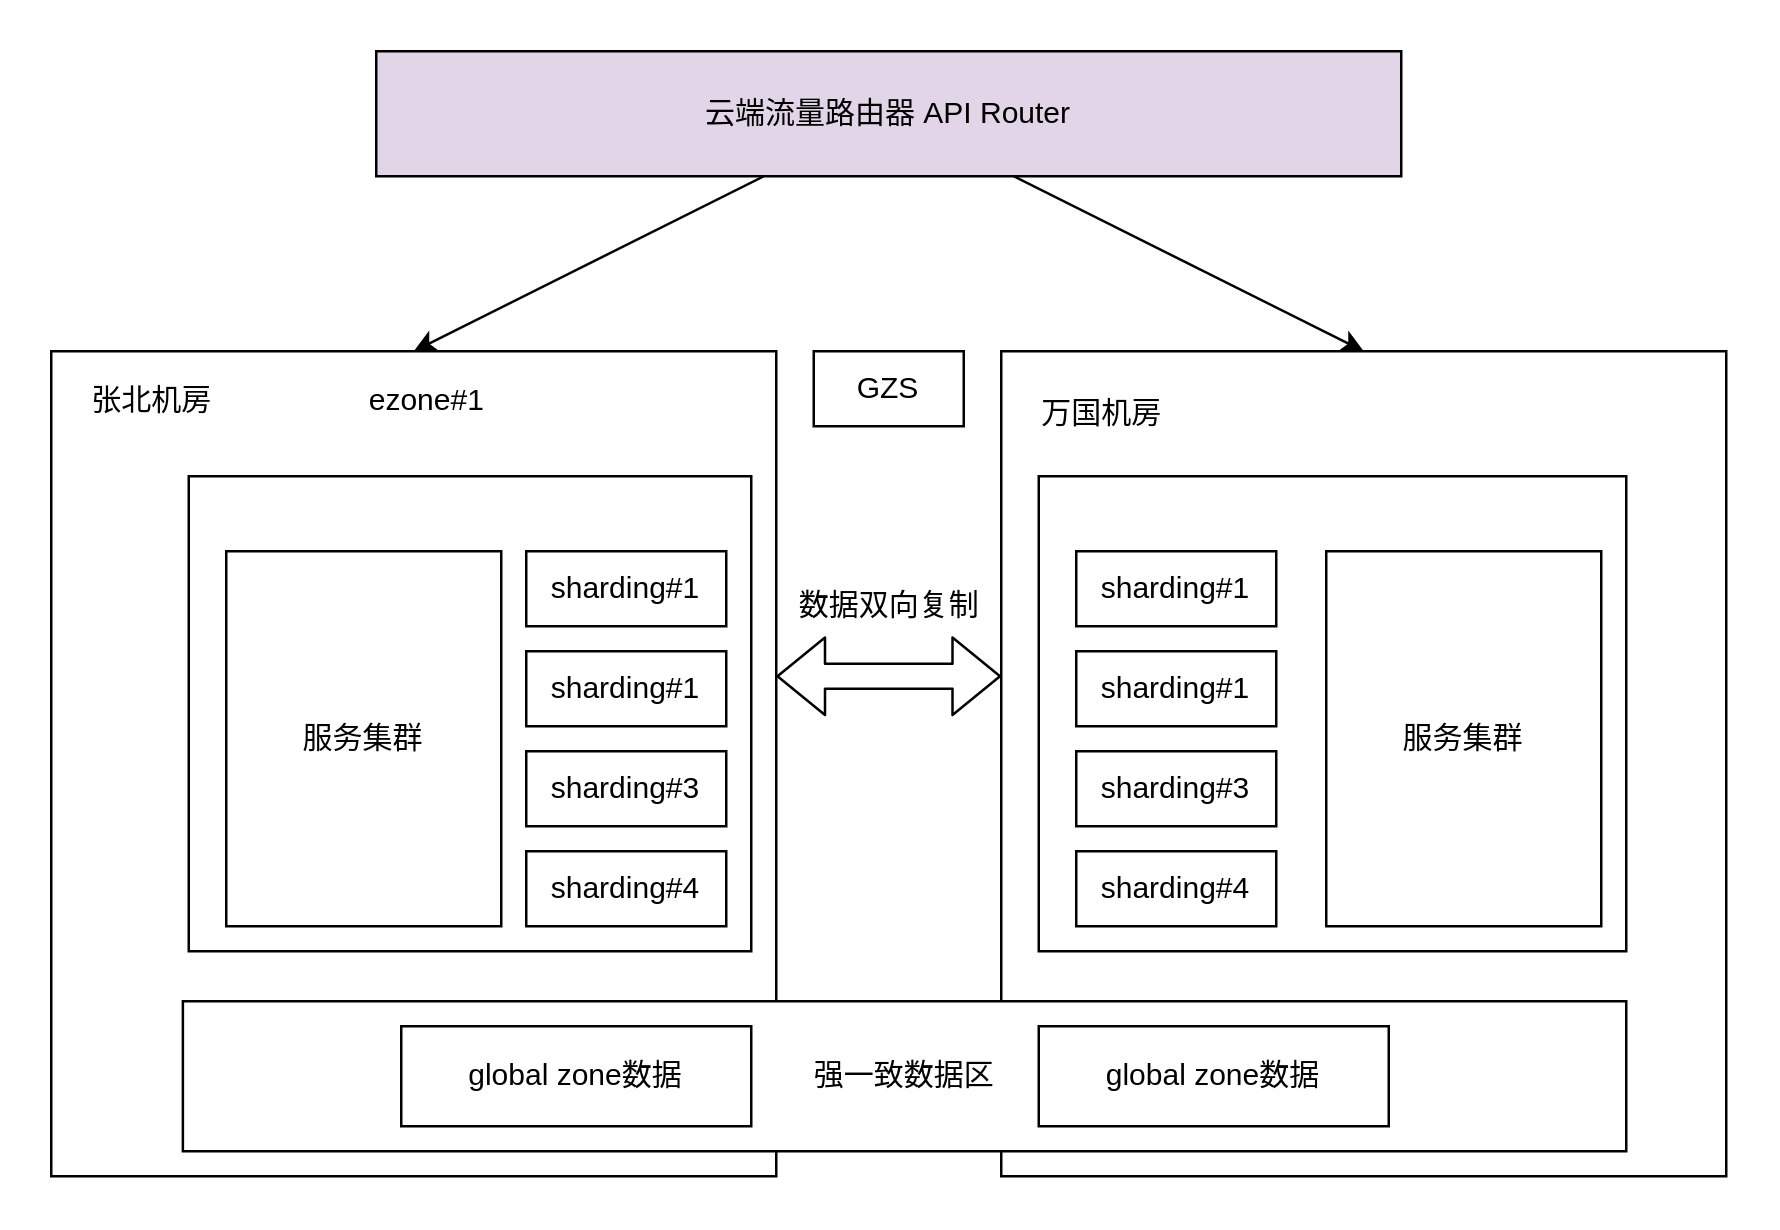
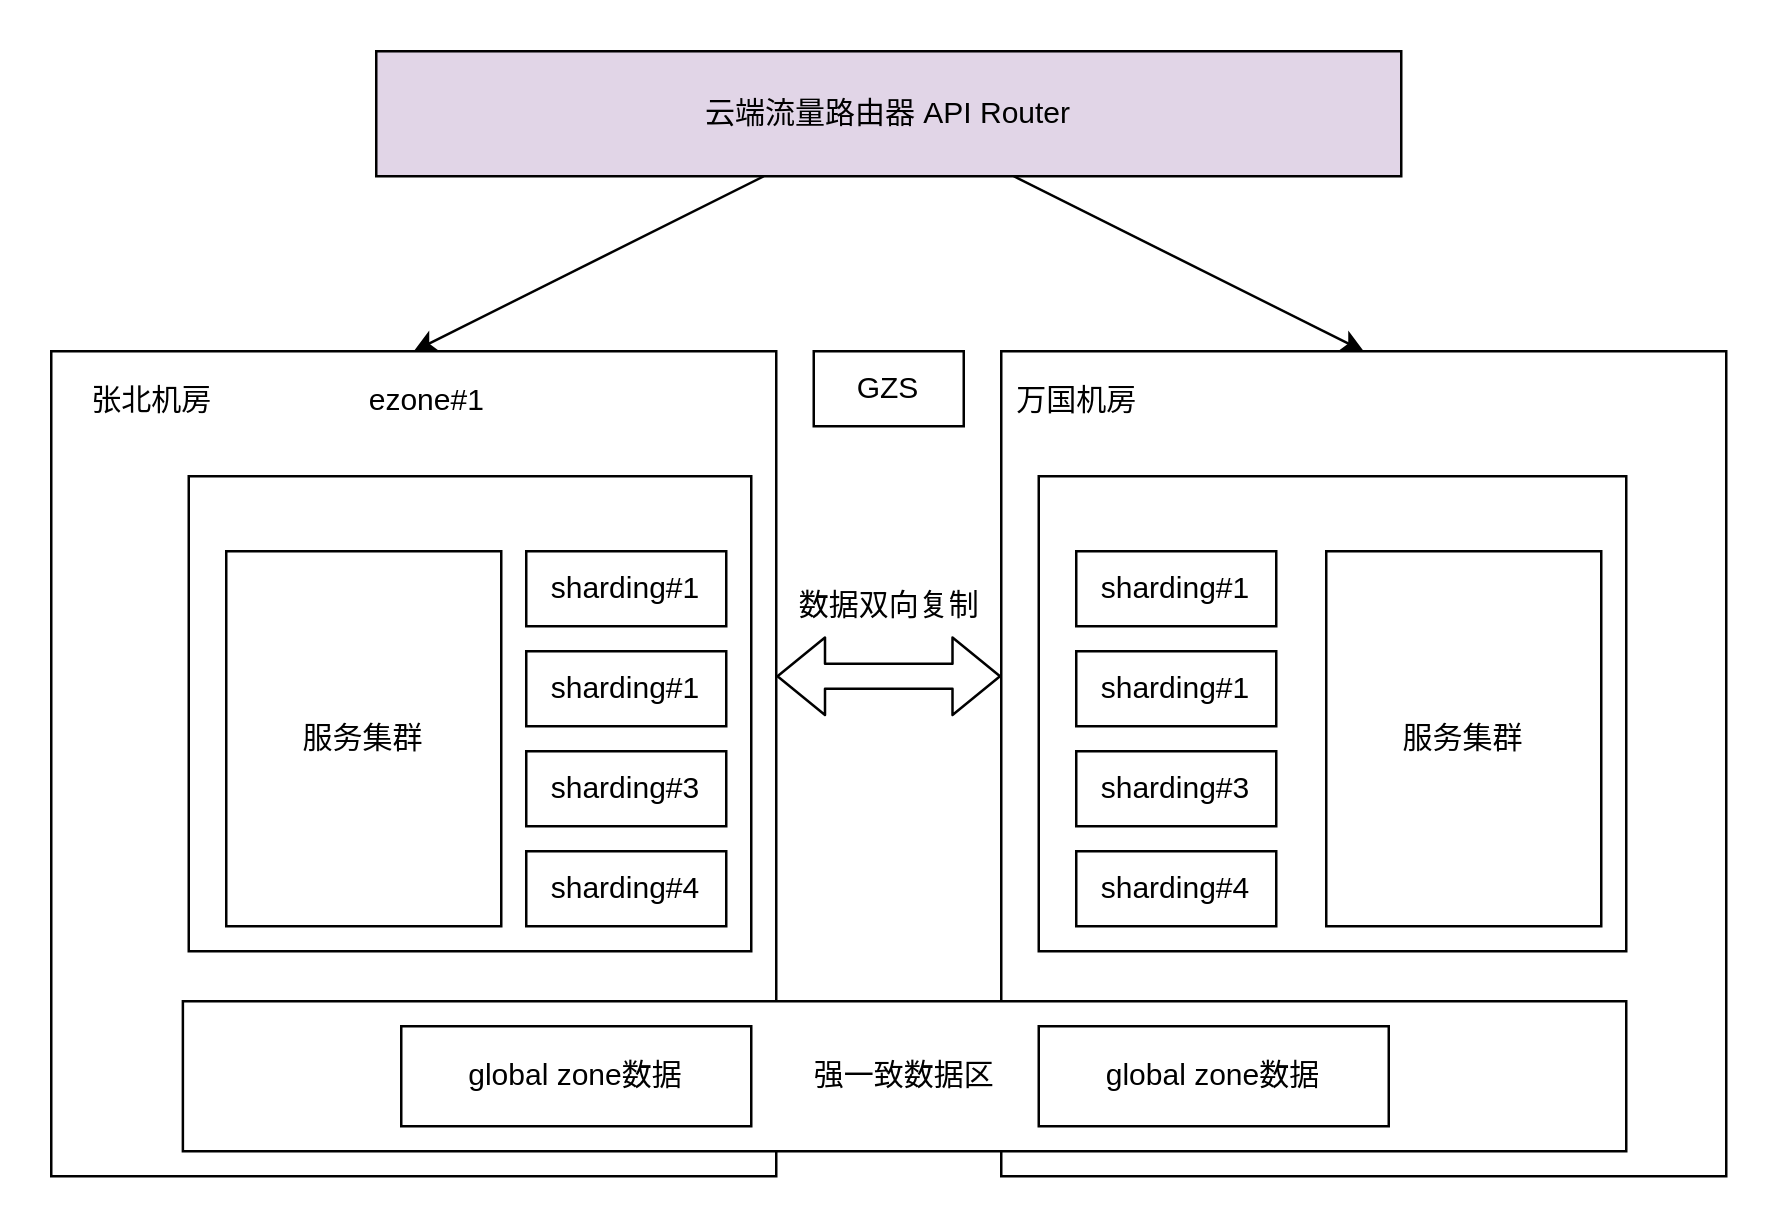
(1101, 414) -> (1076, 401)
